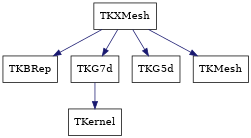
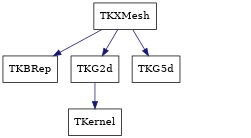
(95, 69) -> (95, 69)
(221, 69) -> none
